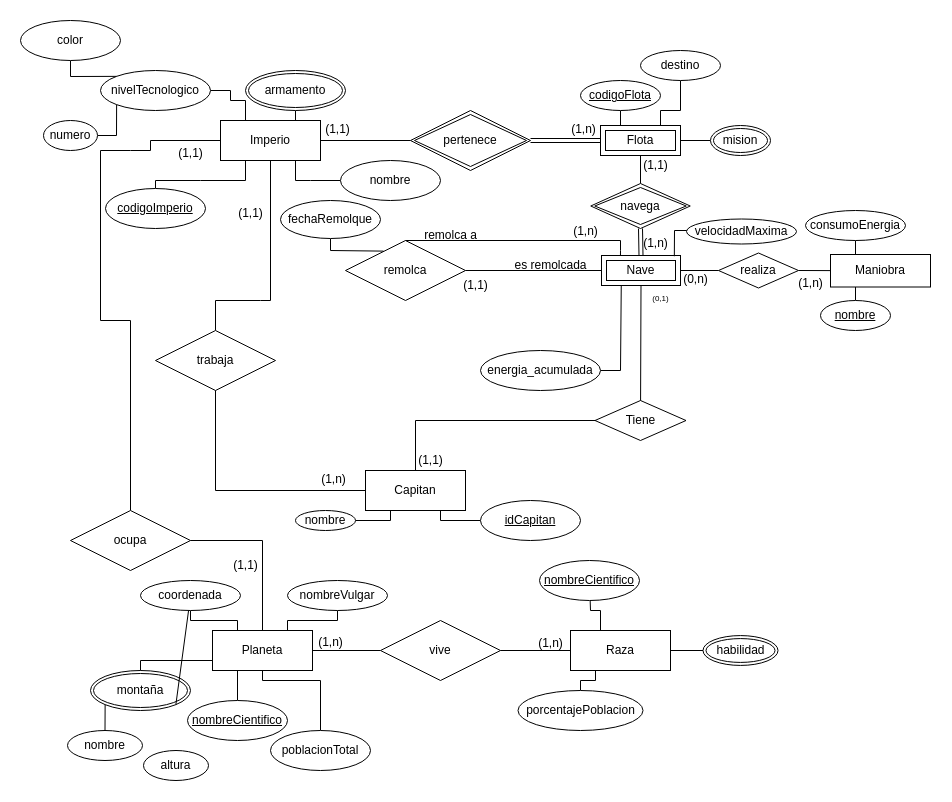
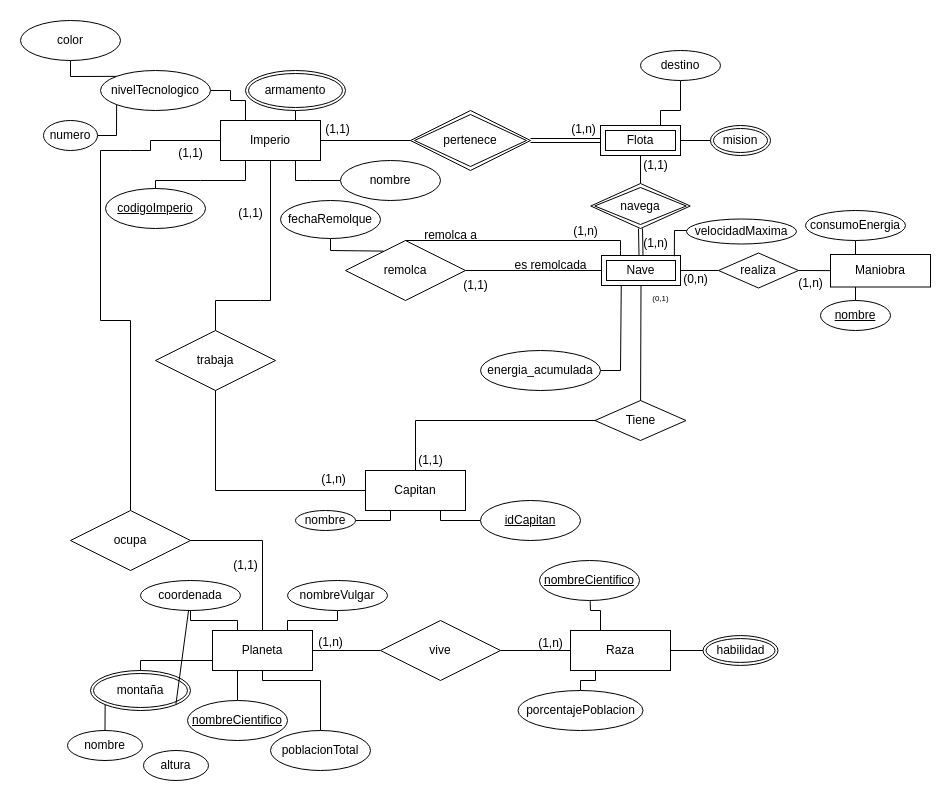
(621, 96) -> none
(621, 119) -> none
